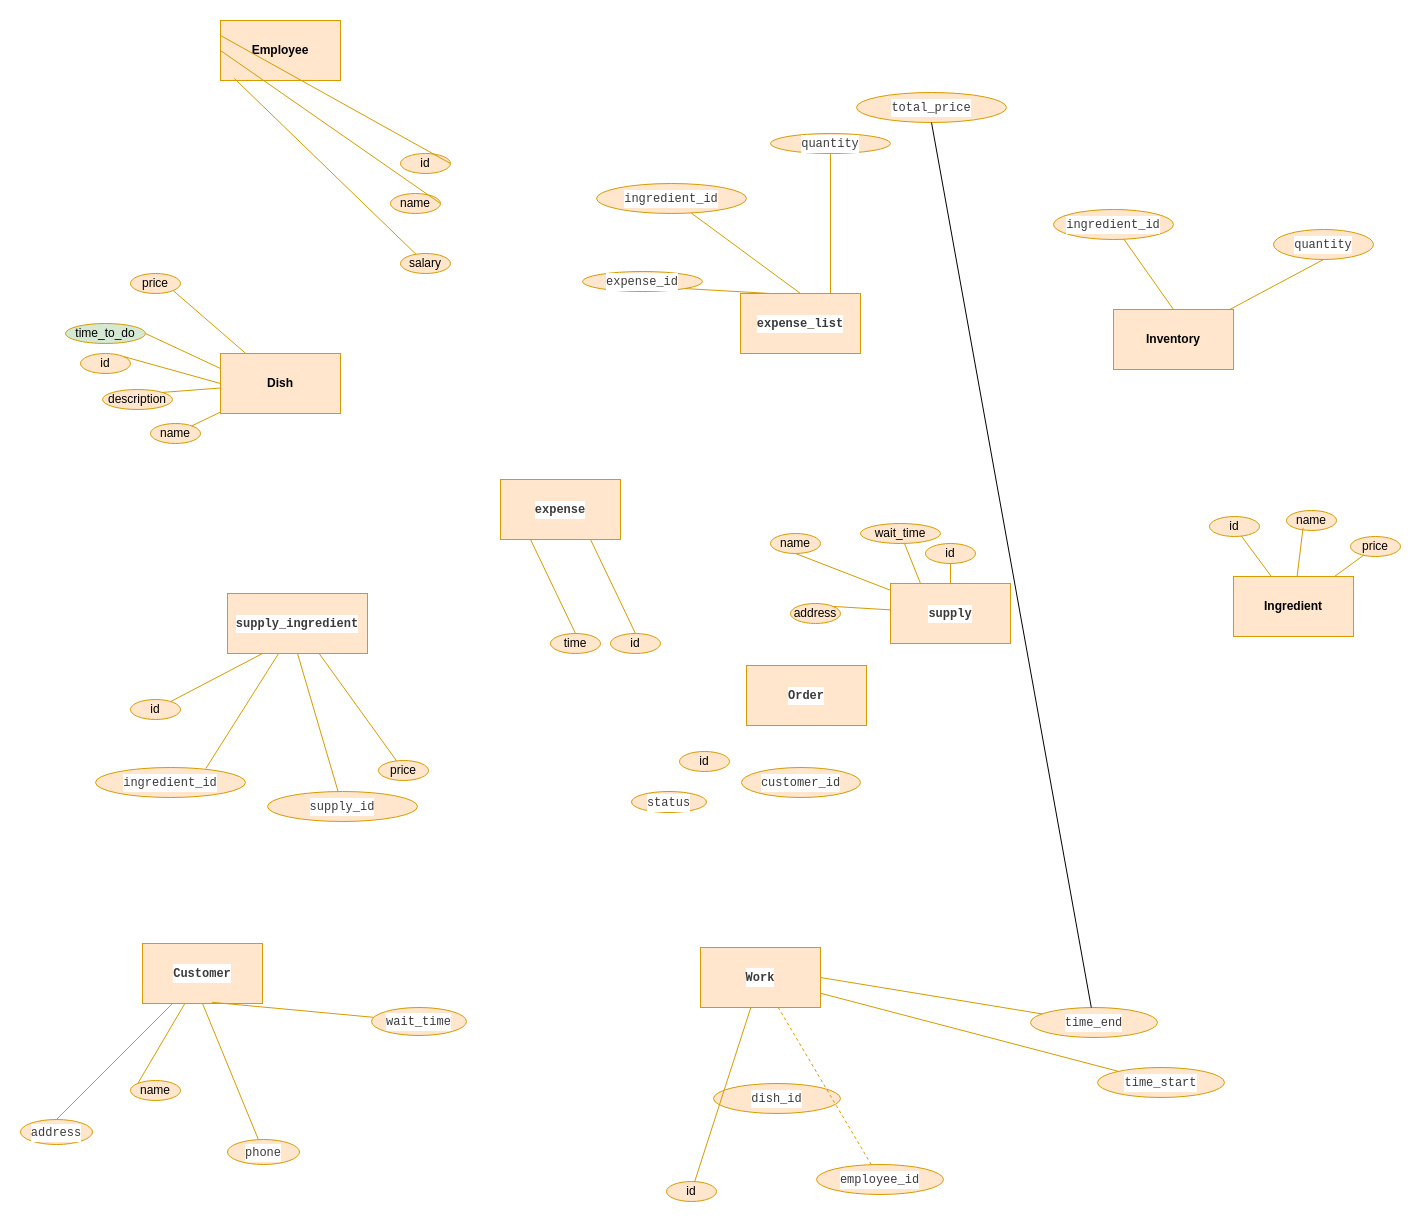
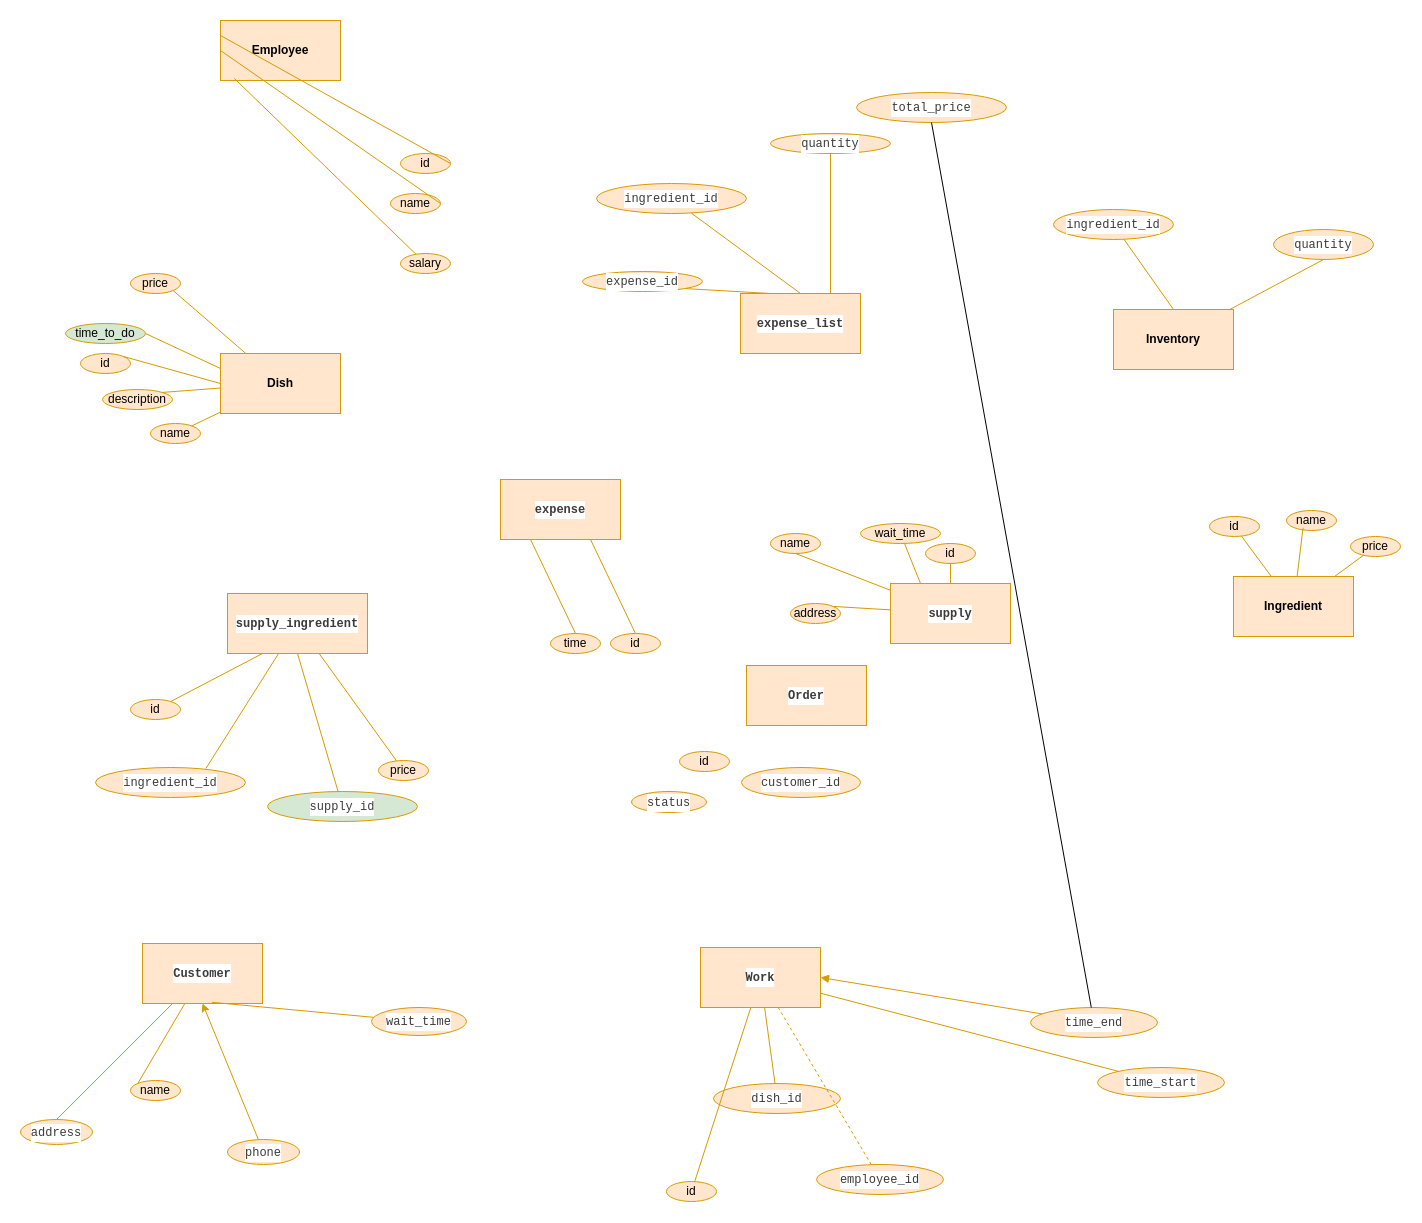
(343, 807) -> (343, 807)
(825, 978) -> (829, 979)
(204, 1007) -> (205, 1010)
none -> (770, 1046)
